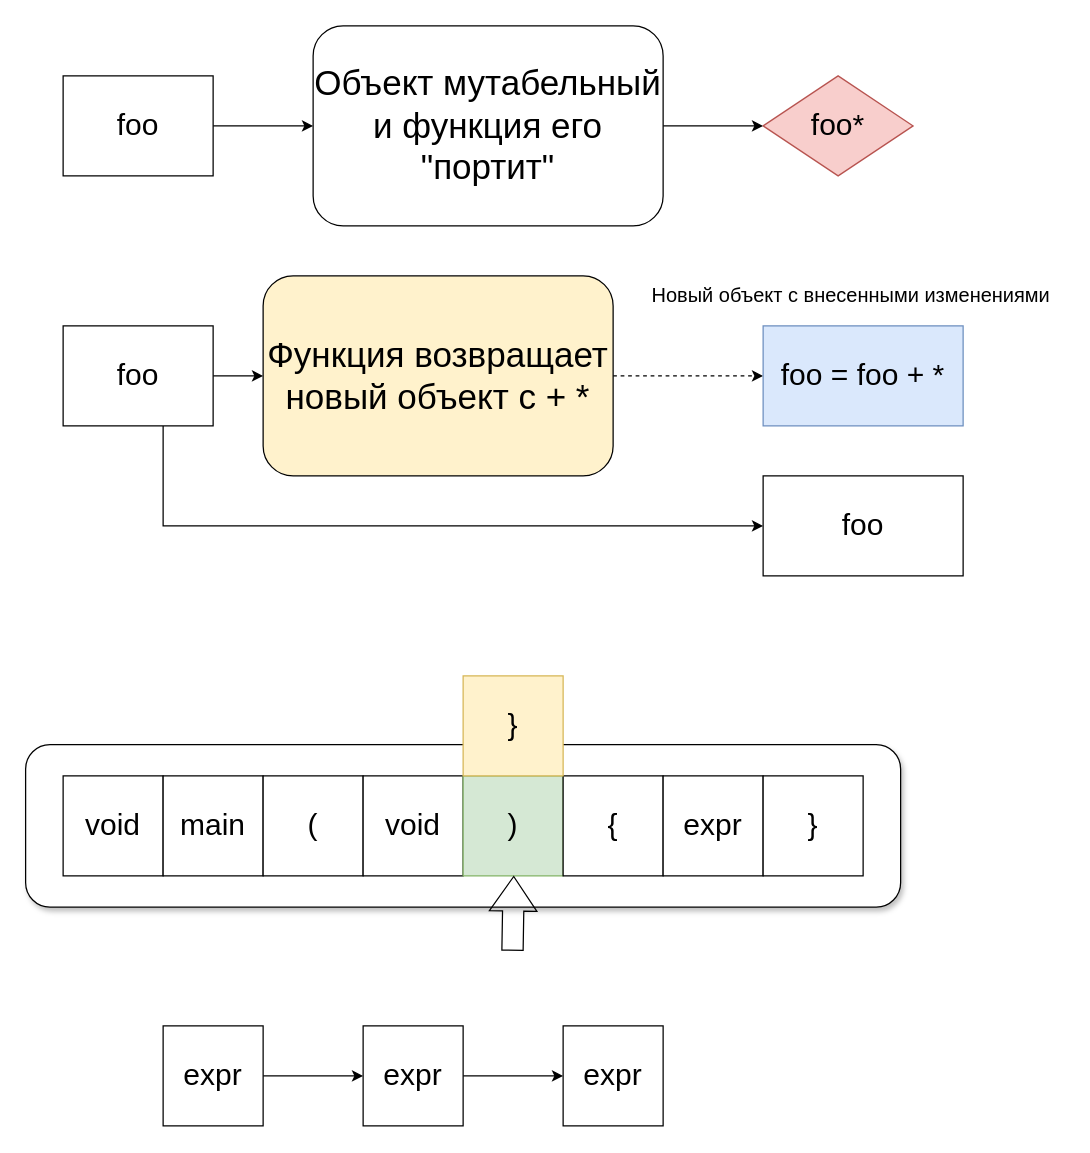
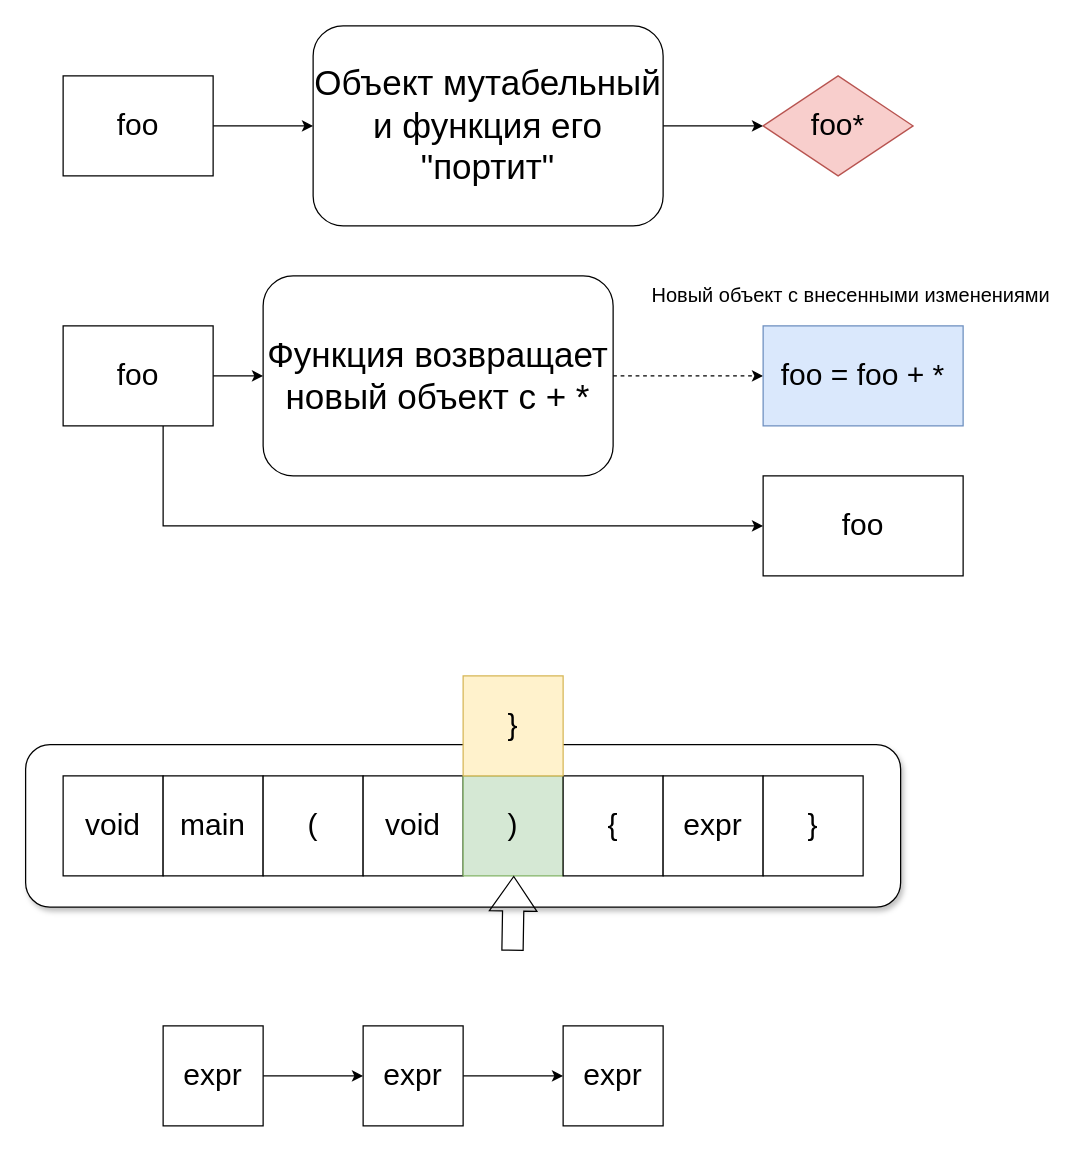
(438, 376) -> (438, 376)
